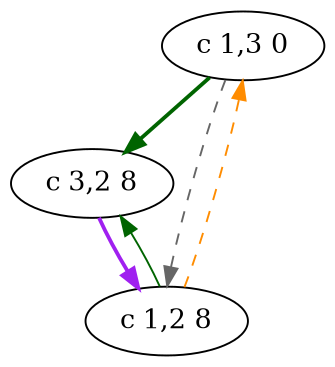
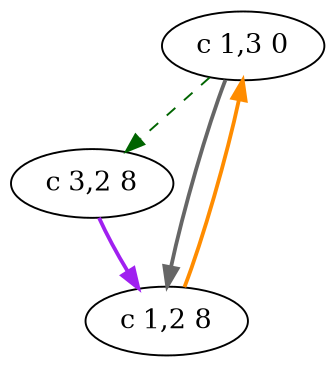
(175, 108) -> (175, 108)
(195, 173) -> (195, 173)
(215, 194) -> (215, 194)
(146, 259) -> none
